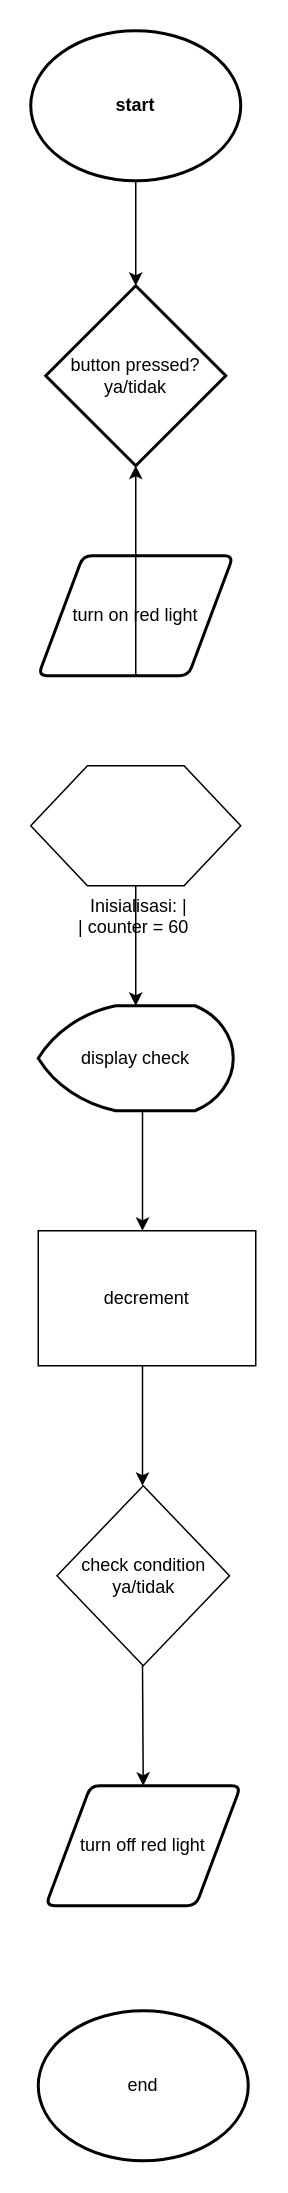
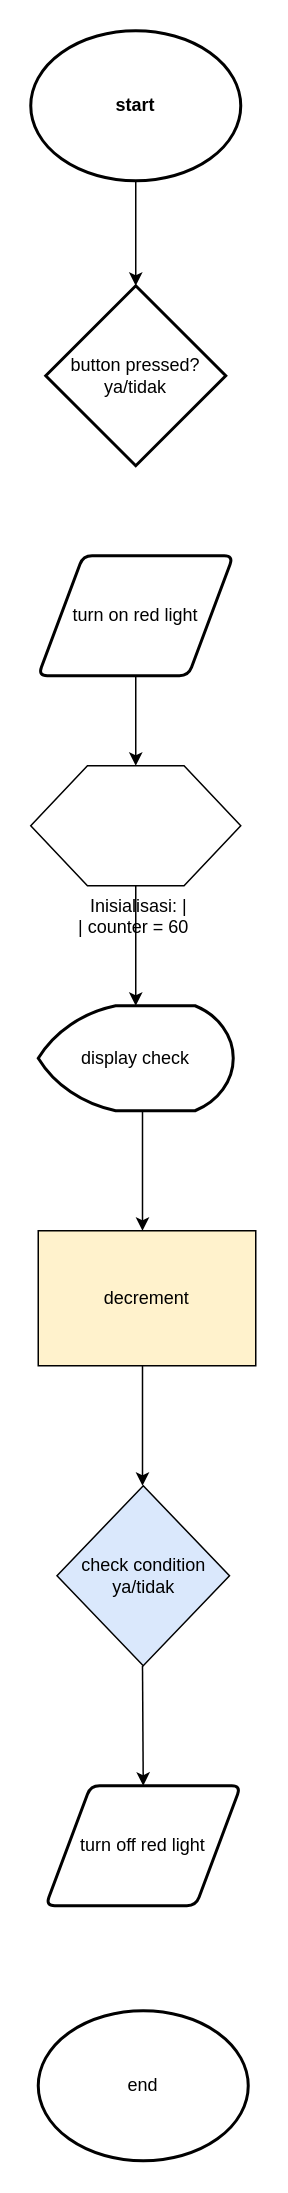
(136, 576) -> (136, 716)
(147, 1298) -> (147, 1298)
(143, 1576) -> (143, 1576)
